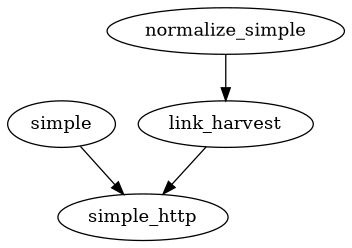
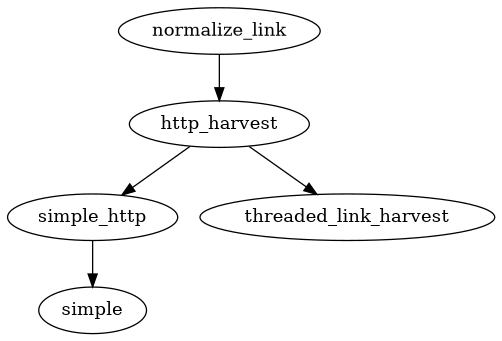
(226, 31) -> (219, 31)
(226, 124) -> (219, 124)
(98, 166) -> (93, 257)
none -> (347, 217)
